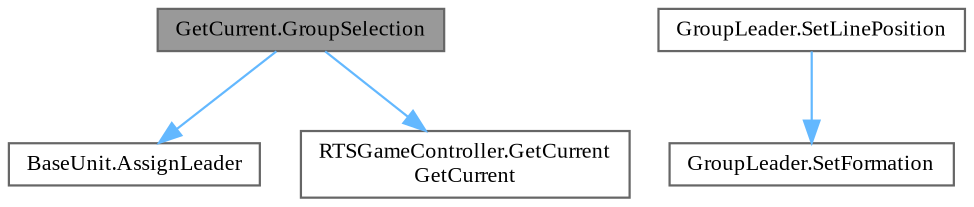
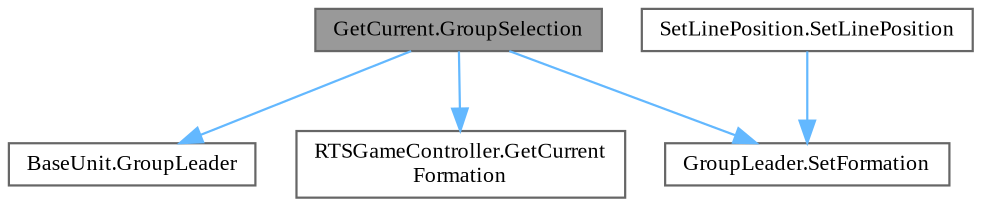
(812, 30) -> (807, 30)
none -> (622, 93)
(134, 164) -> (132, 164)
(465, 164) -> (461, 164)
